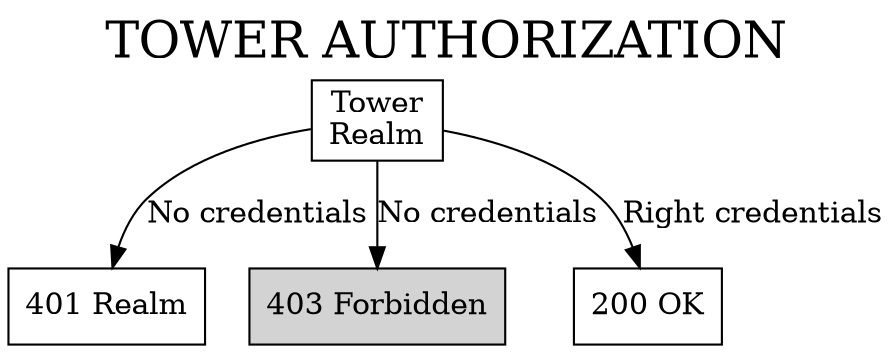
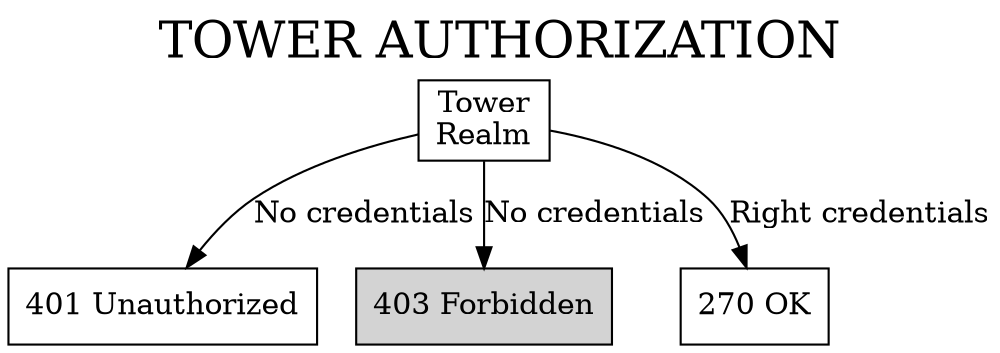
(107, 307) -> (163, 307)
(648, 307) -> (755, 307)
